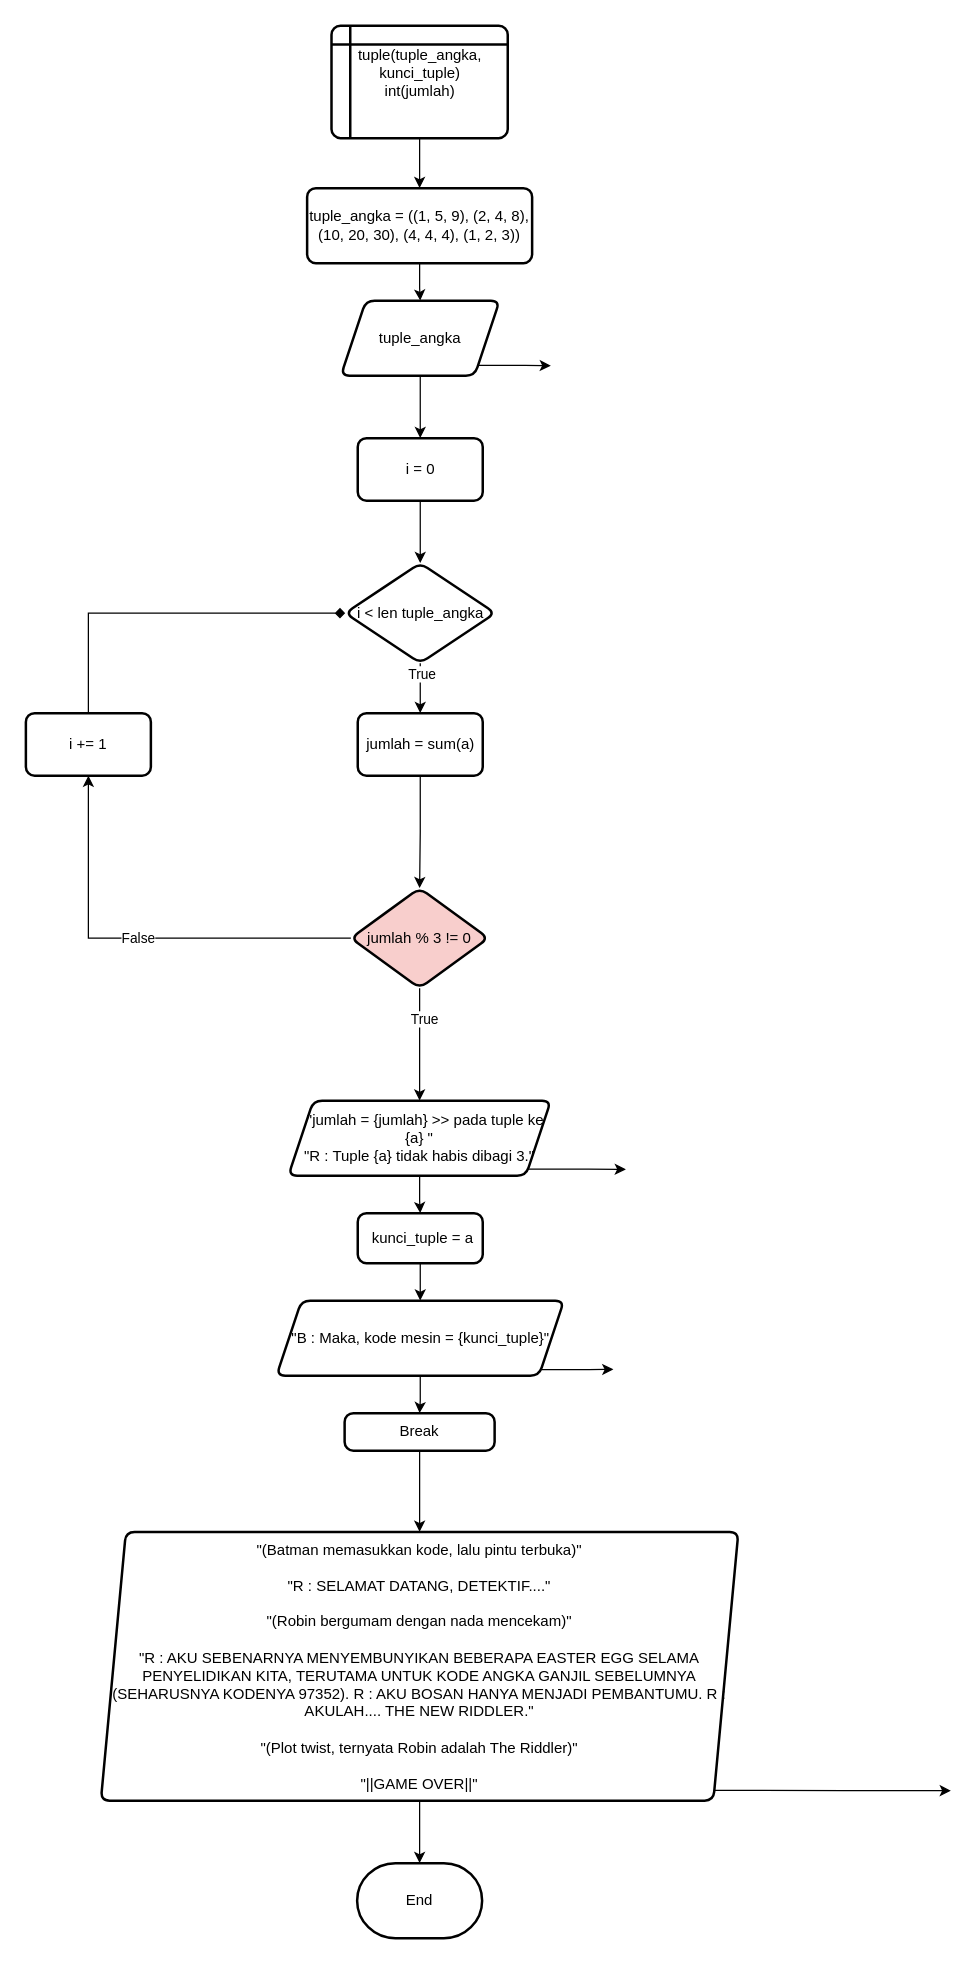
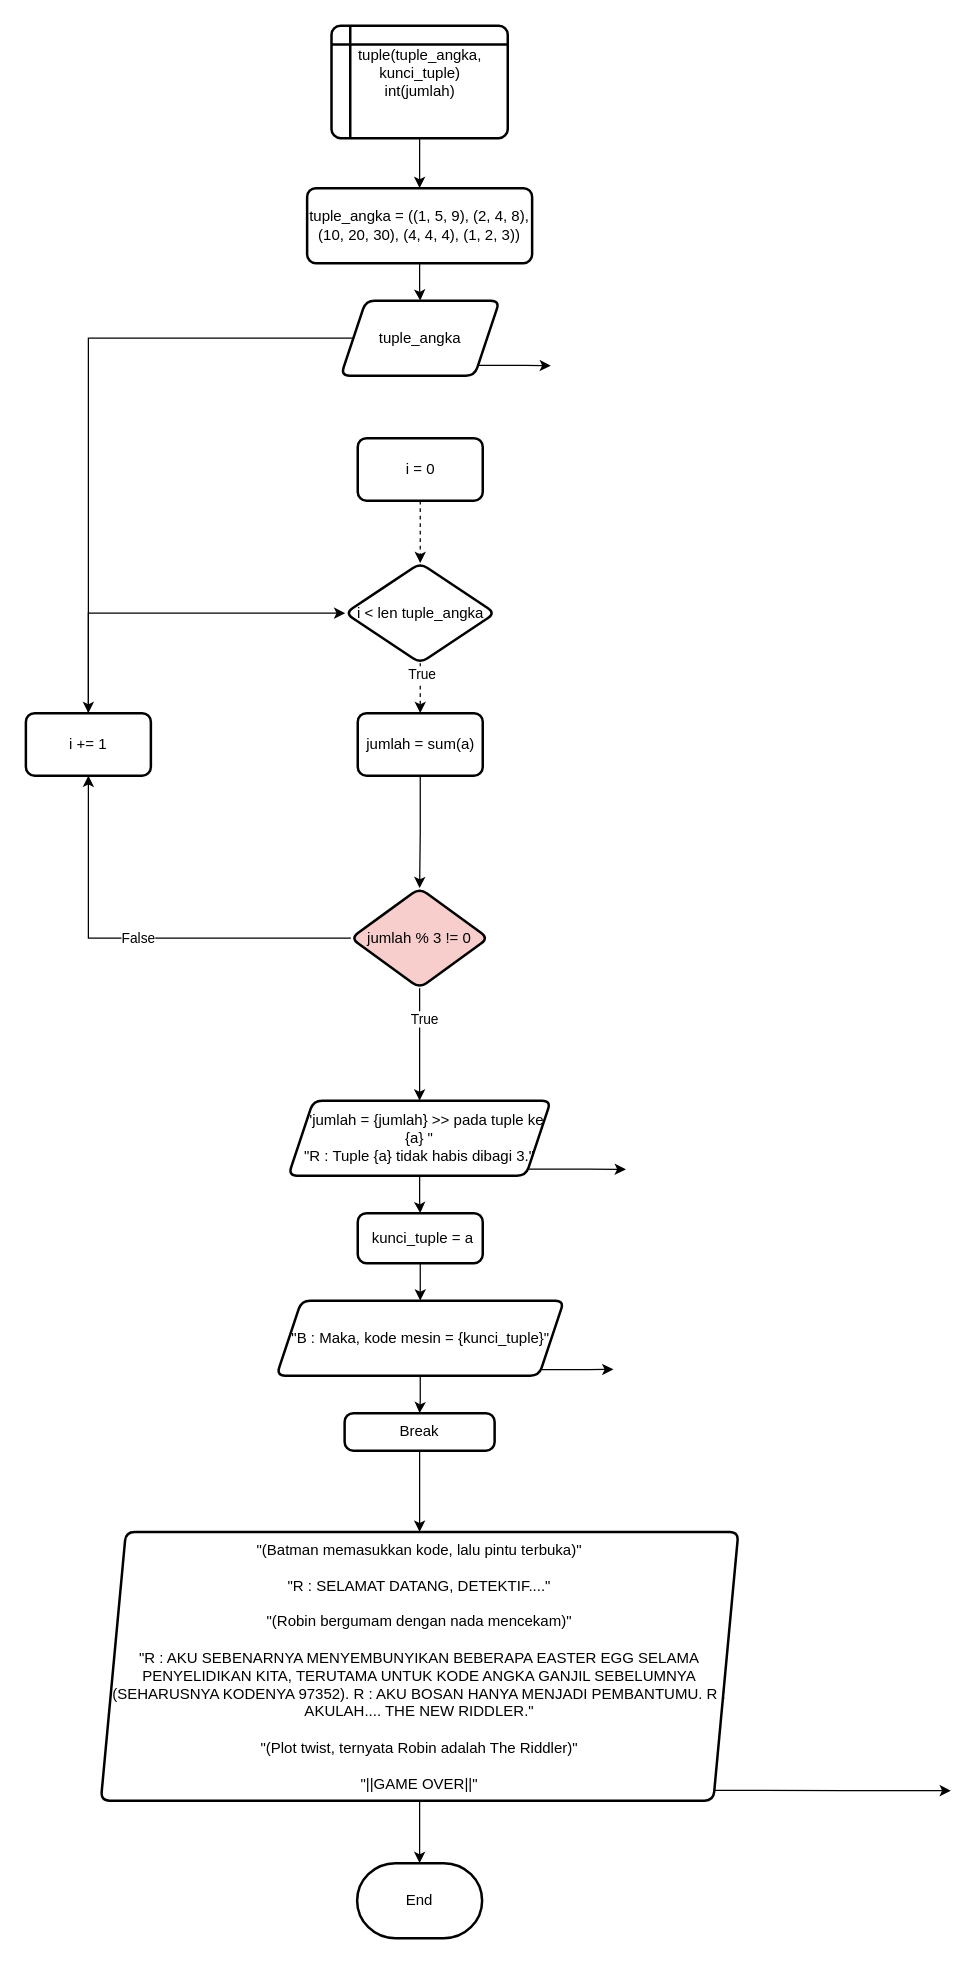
(420, 403) -> (88, 342)
(420, 528) -> (420, 528)
(334, 613) -> (335, 613)
(420, 691) -> (420, 691)
